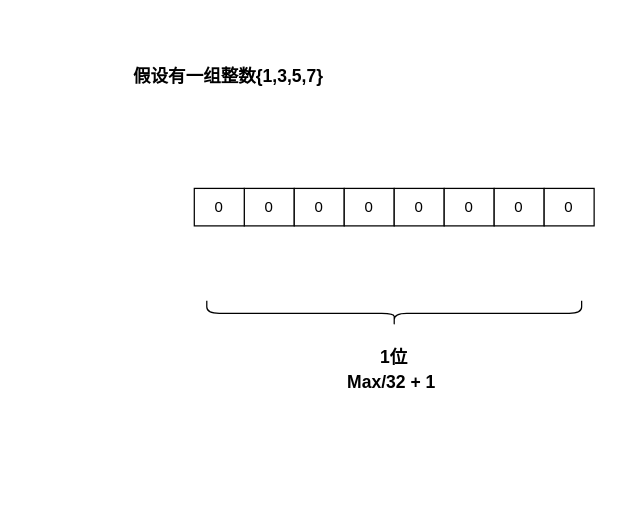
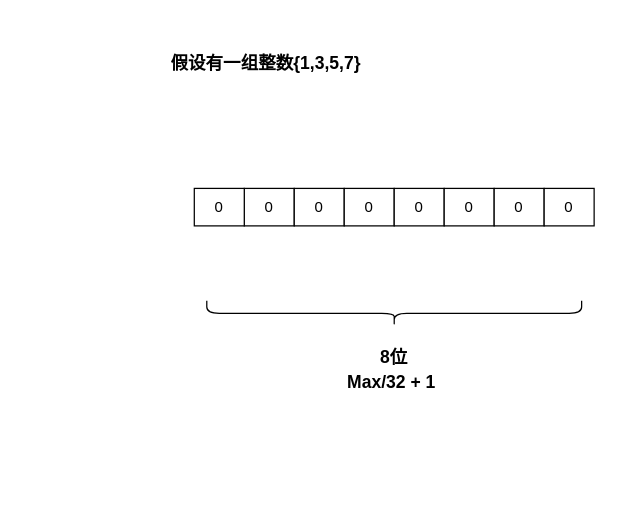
(229, 76) -> (266, 63)
(394, 357) -> (394, 357)
